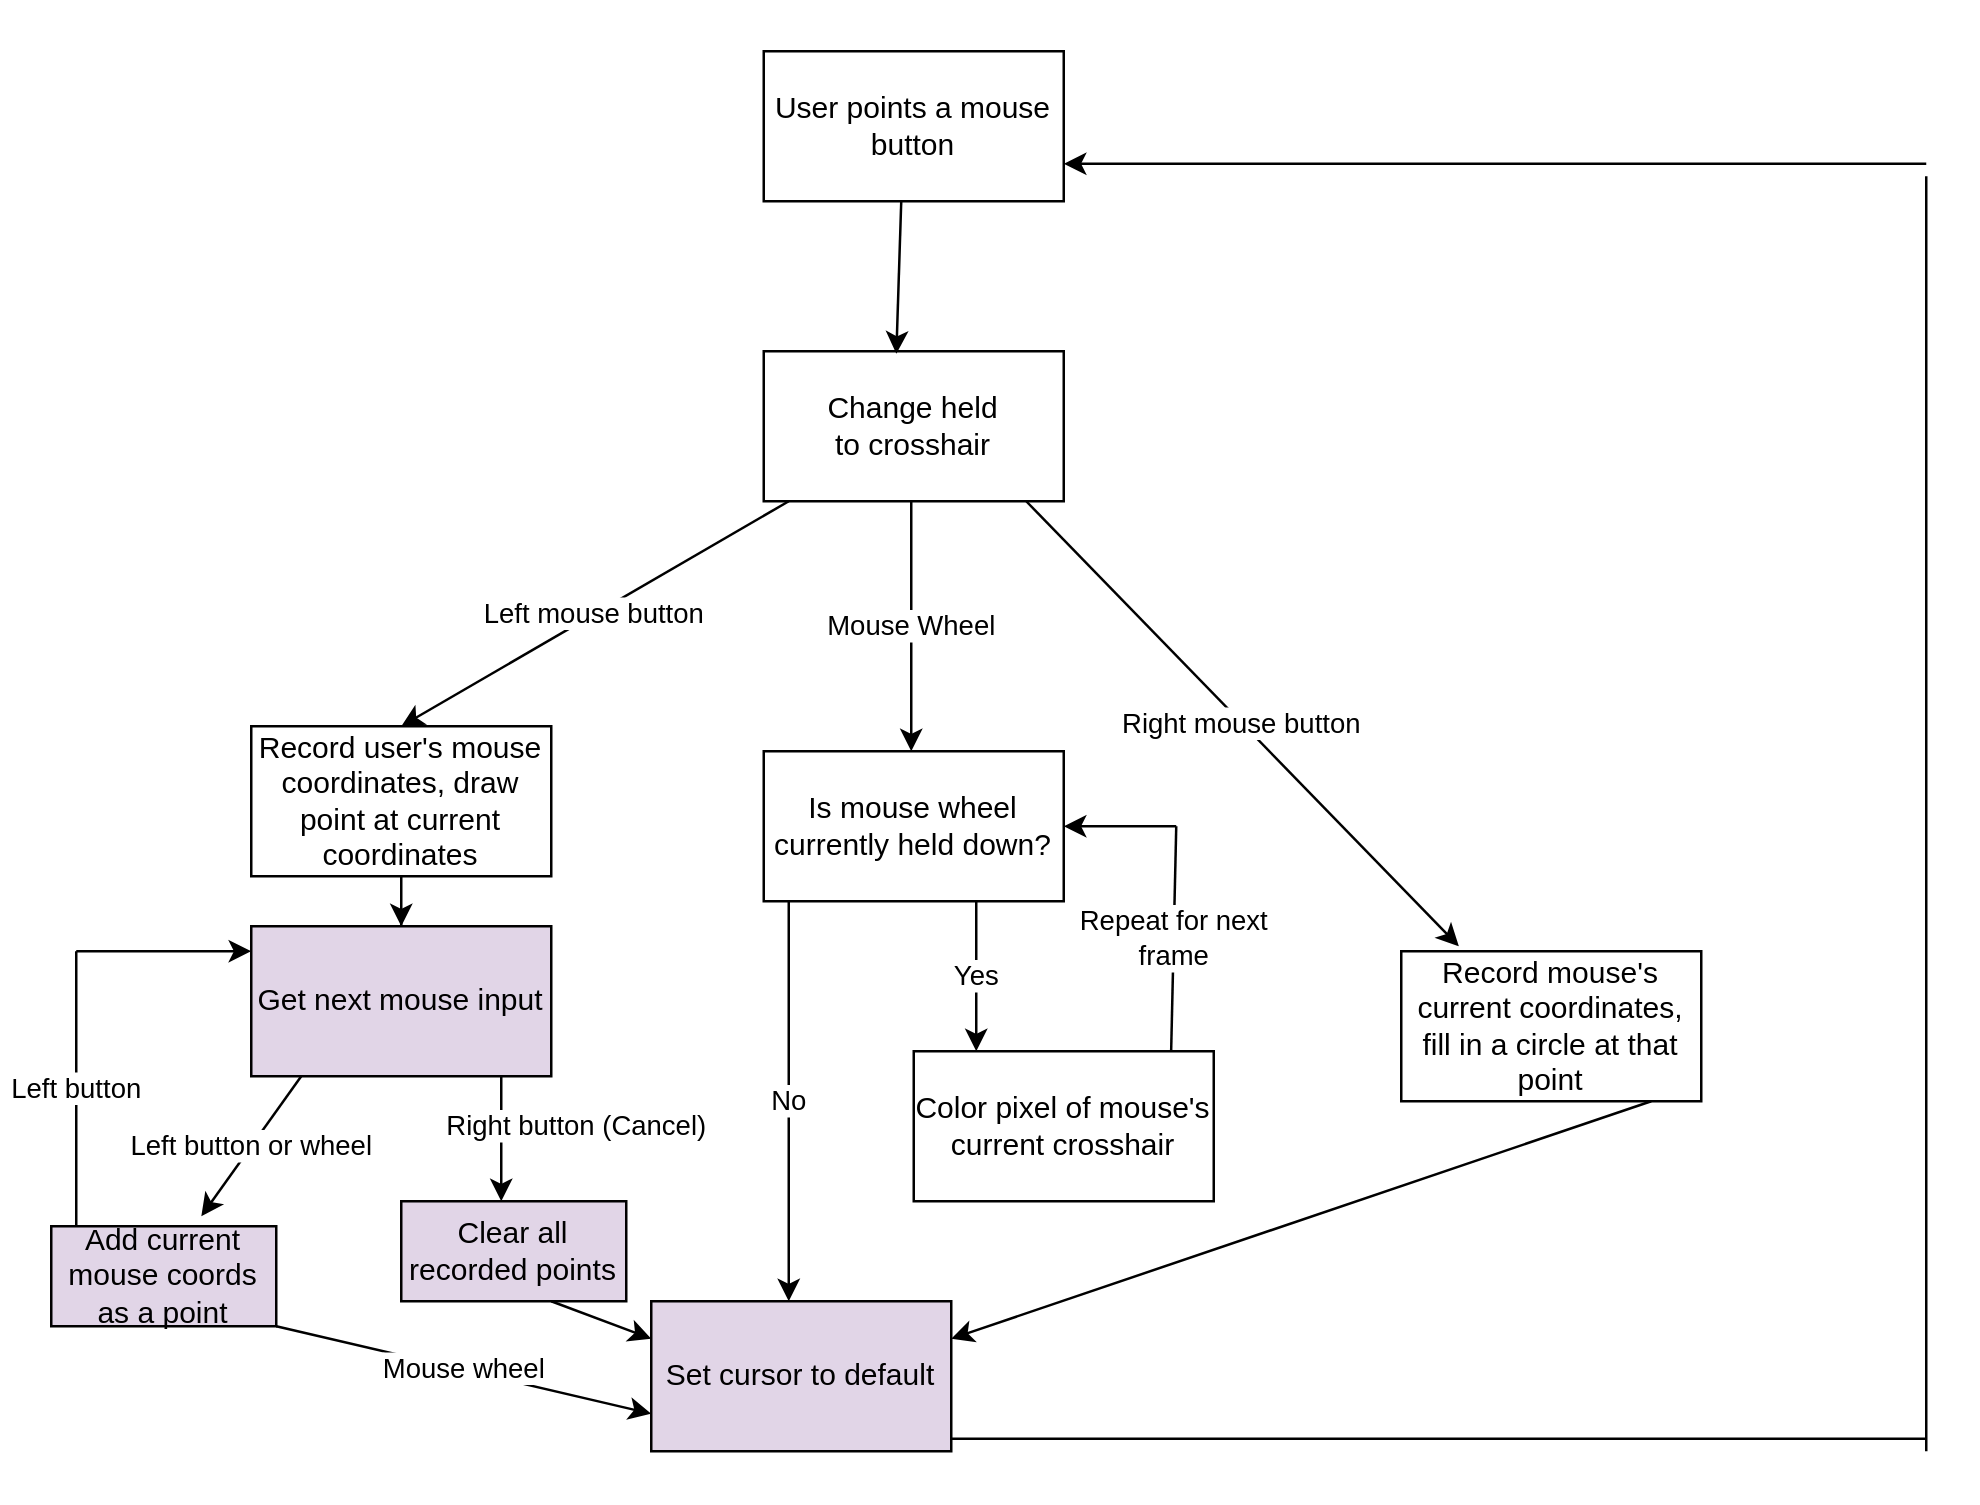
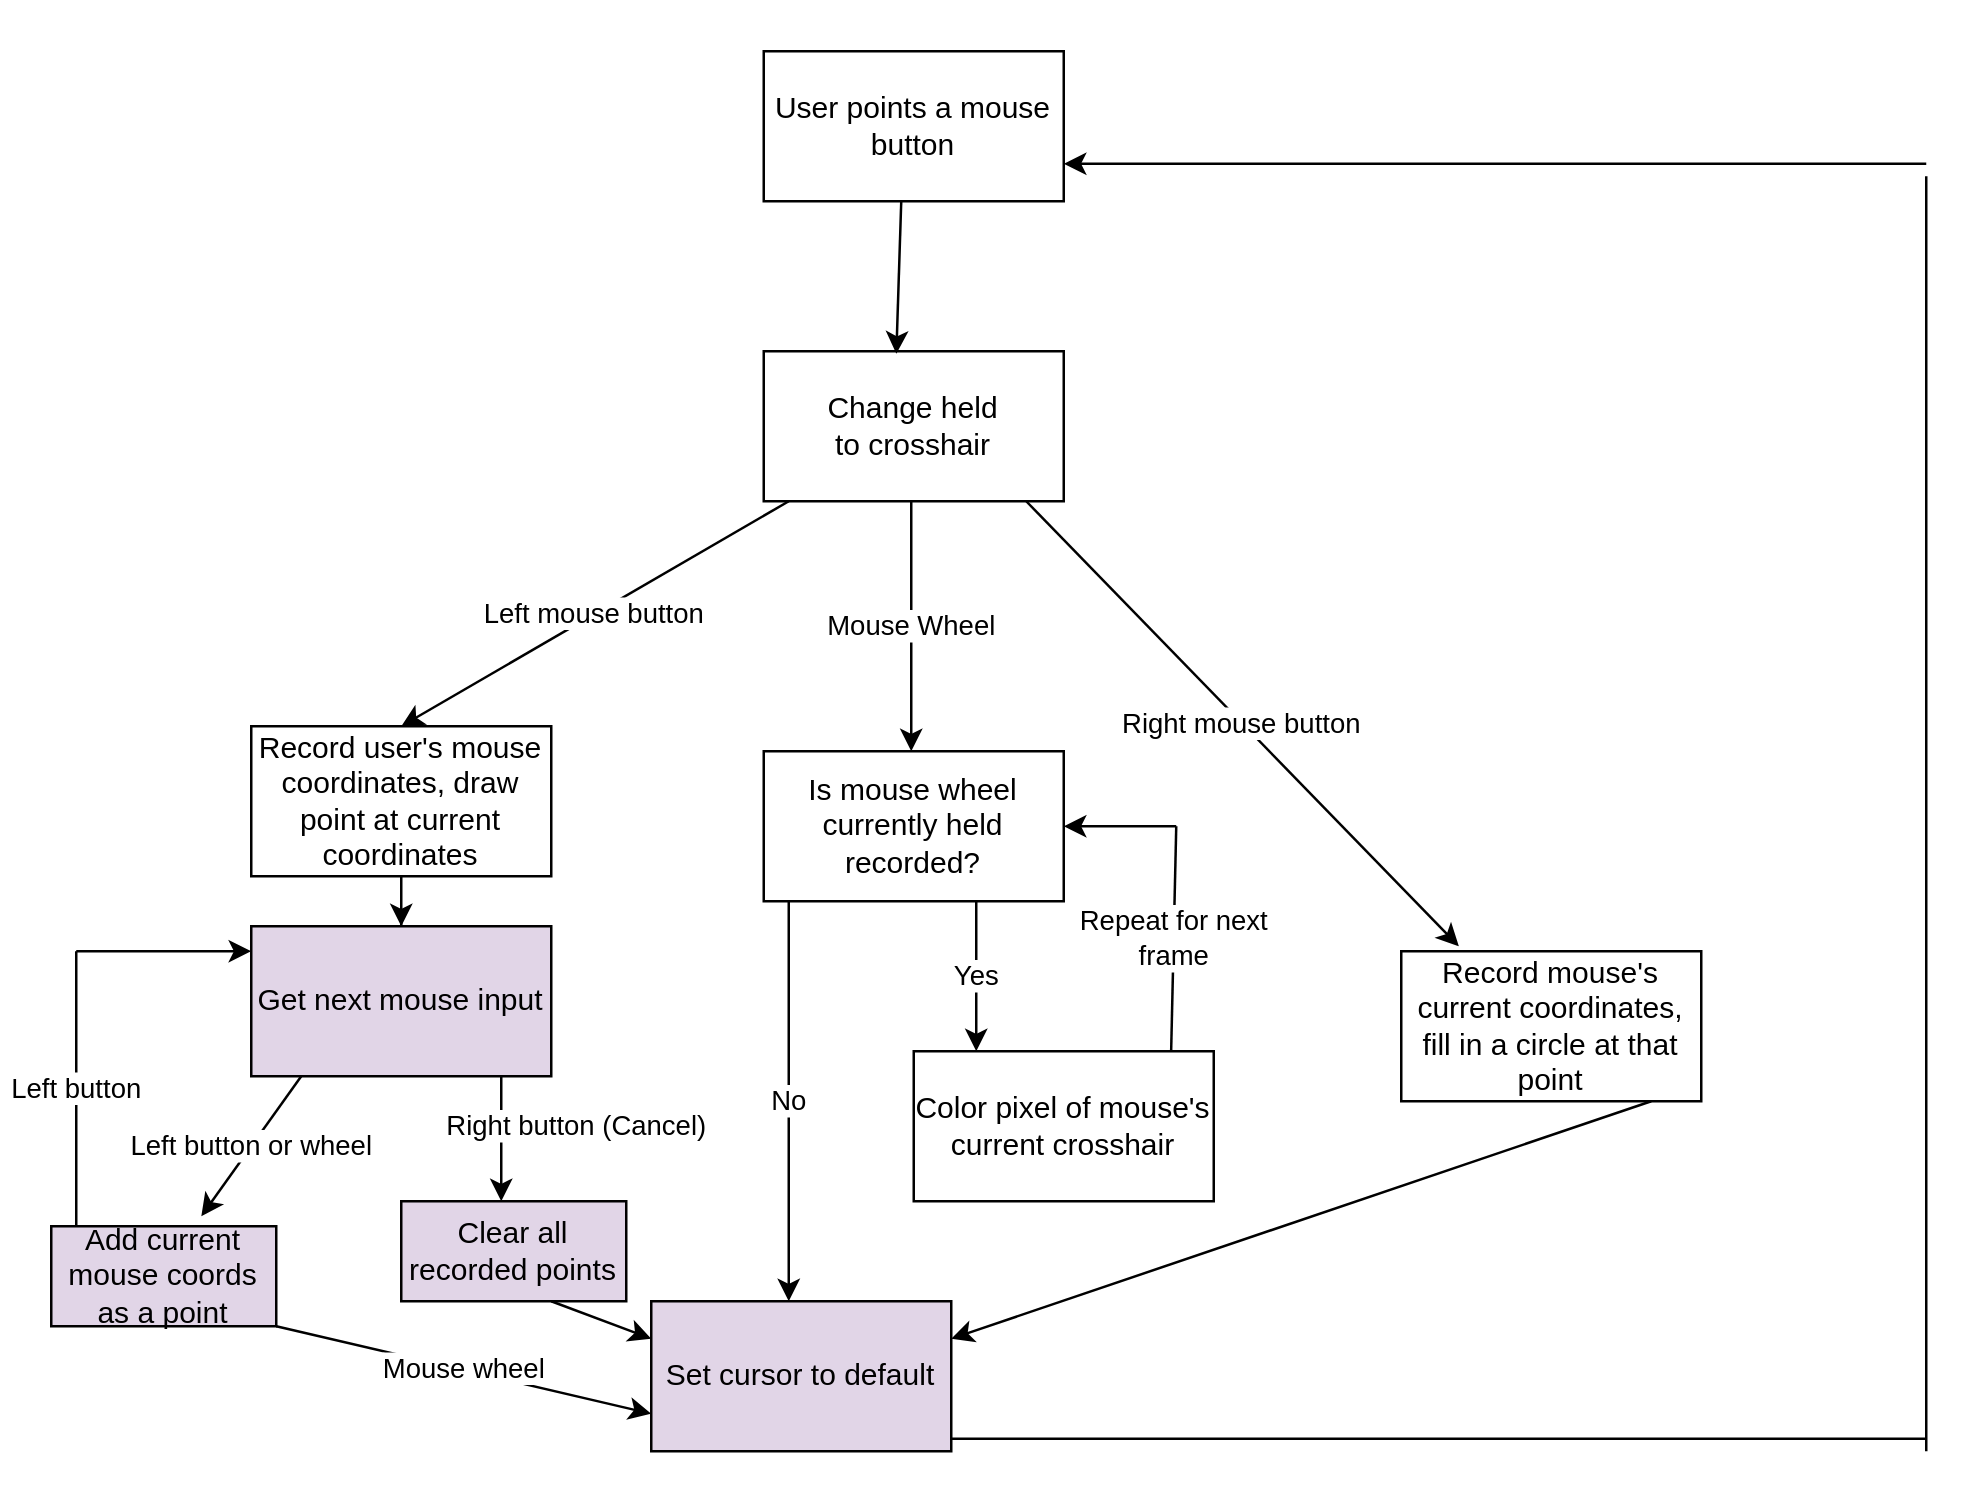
(914, 826) -> (914, 826)
